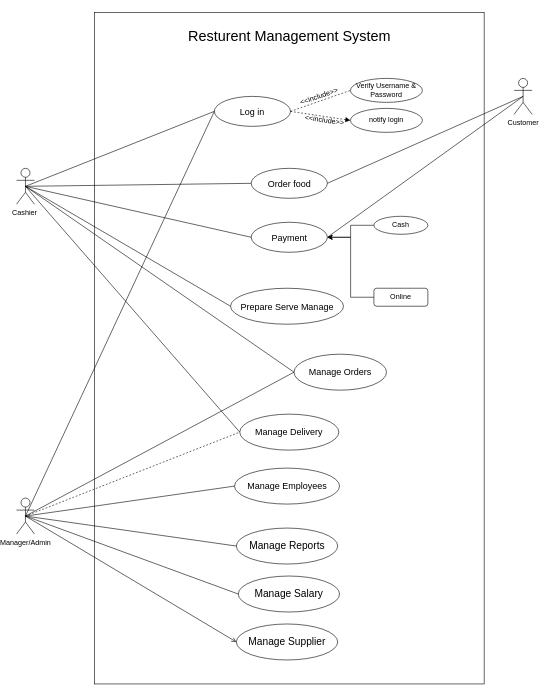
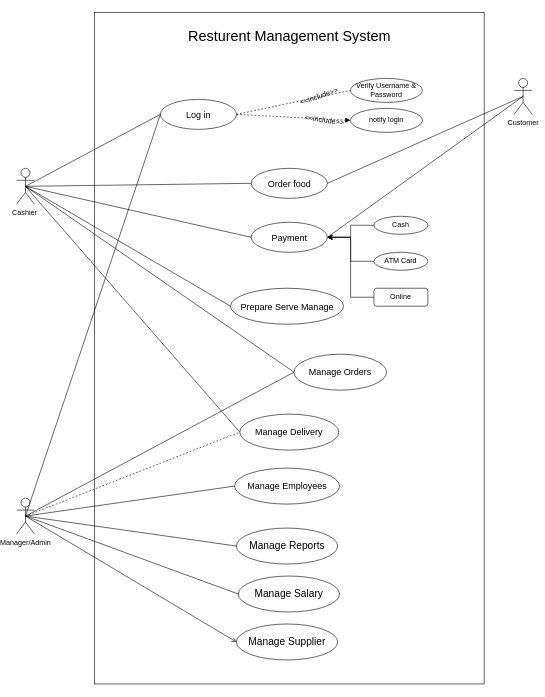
(253, 111) -> (199, 114)
none -> (363, 261)
none -> (401, 261)
